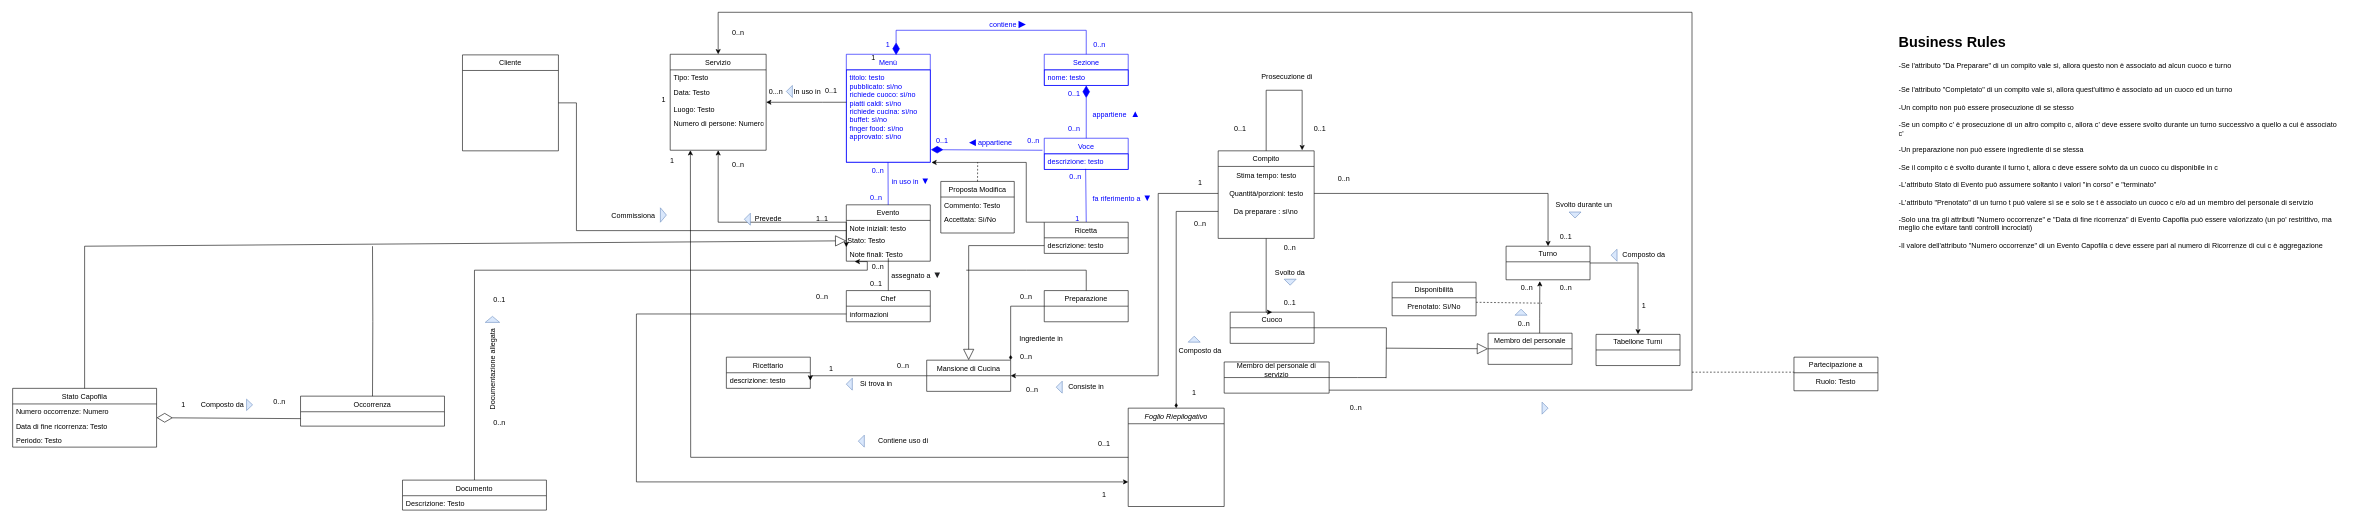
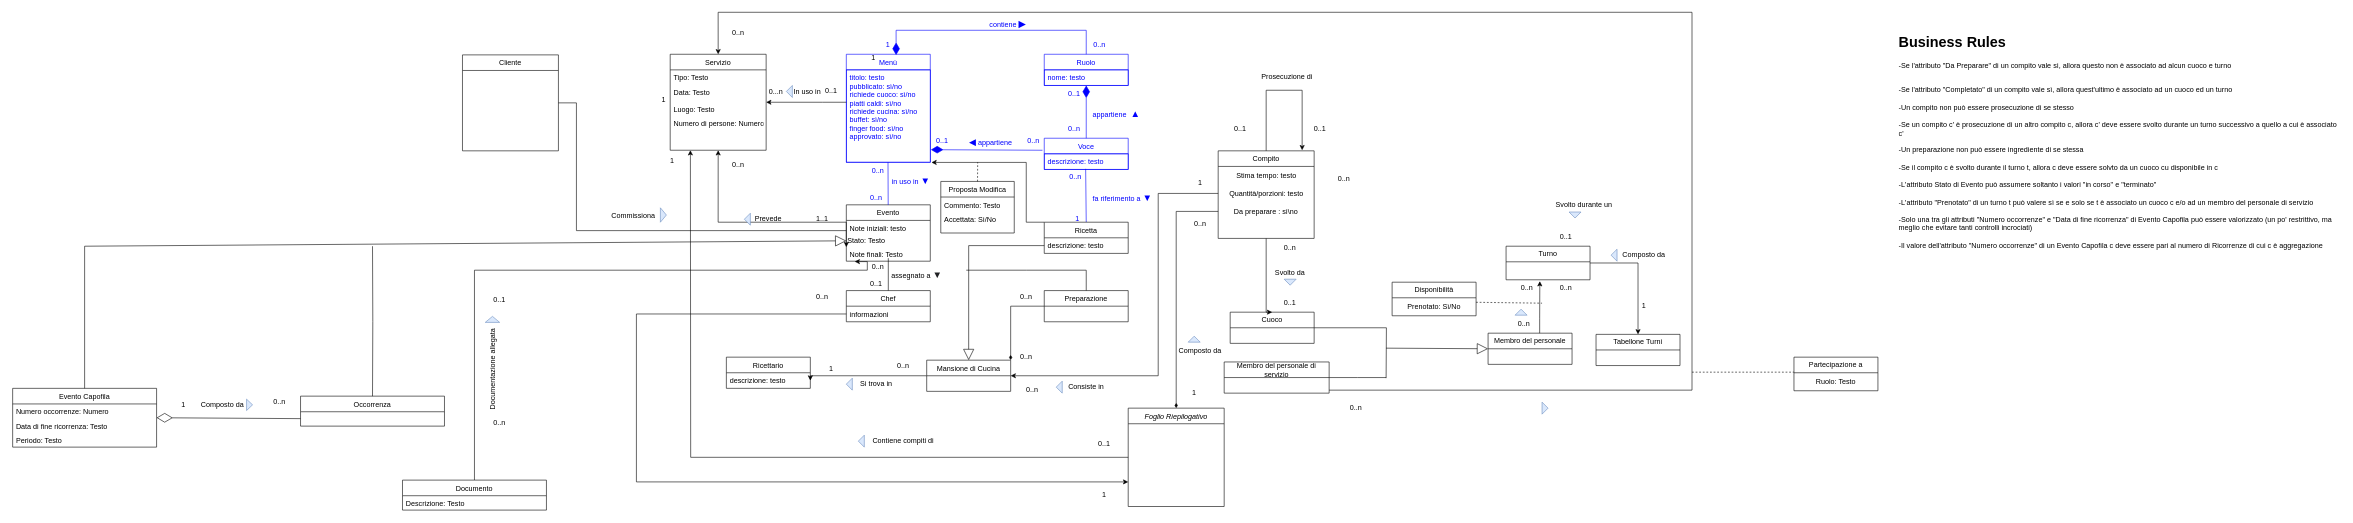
(1086, 62) -> (1086, 62)
(1432, 194) -> none
(1041, 339) -> none
(84, 397) -> (84, 397)
(903, 441) -> (903, 441)
